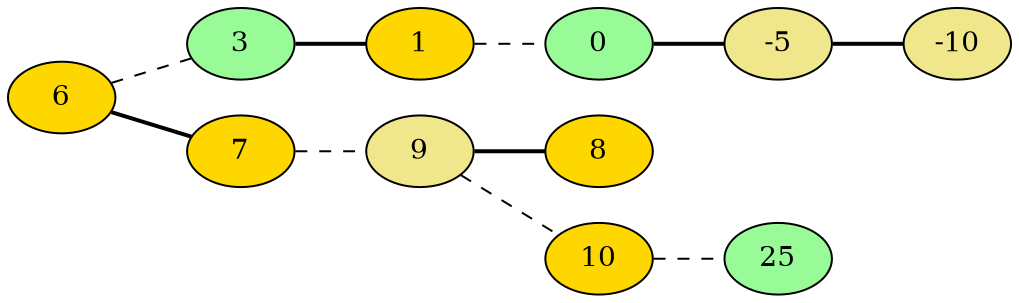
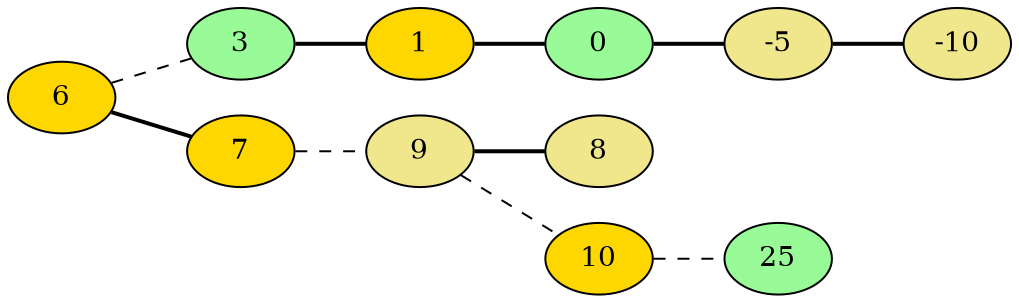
(510, 44) -> (510, 44)
(599, 151) -> (599, 151)
